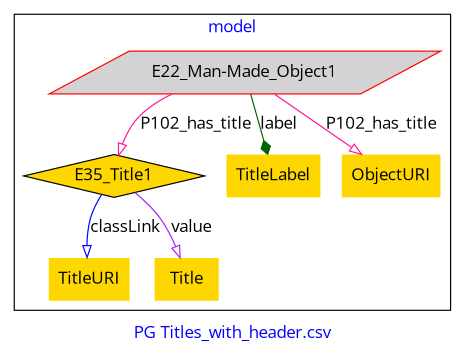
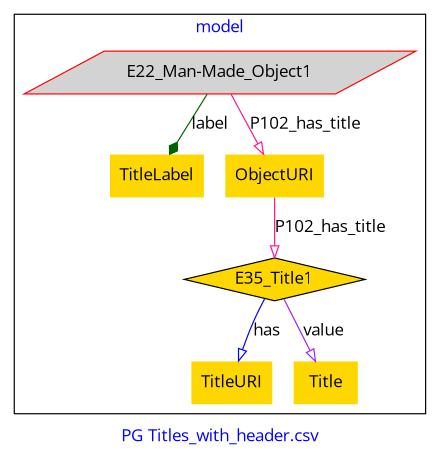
(142, 114) -> (275, 222)
(125, 228) -> (267, 331)
